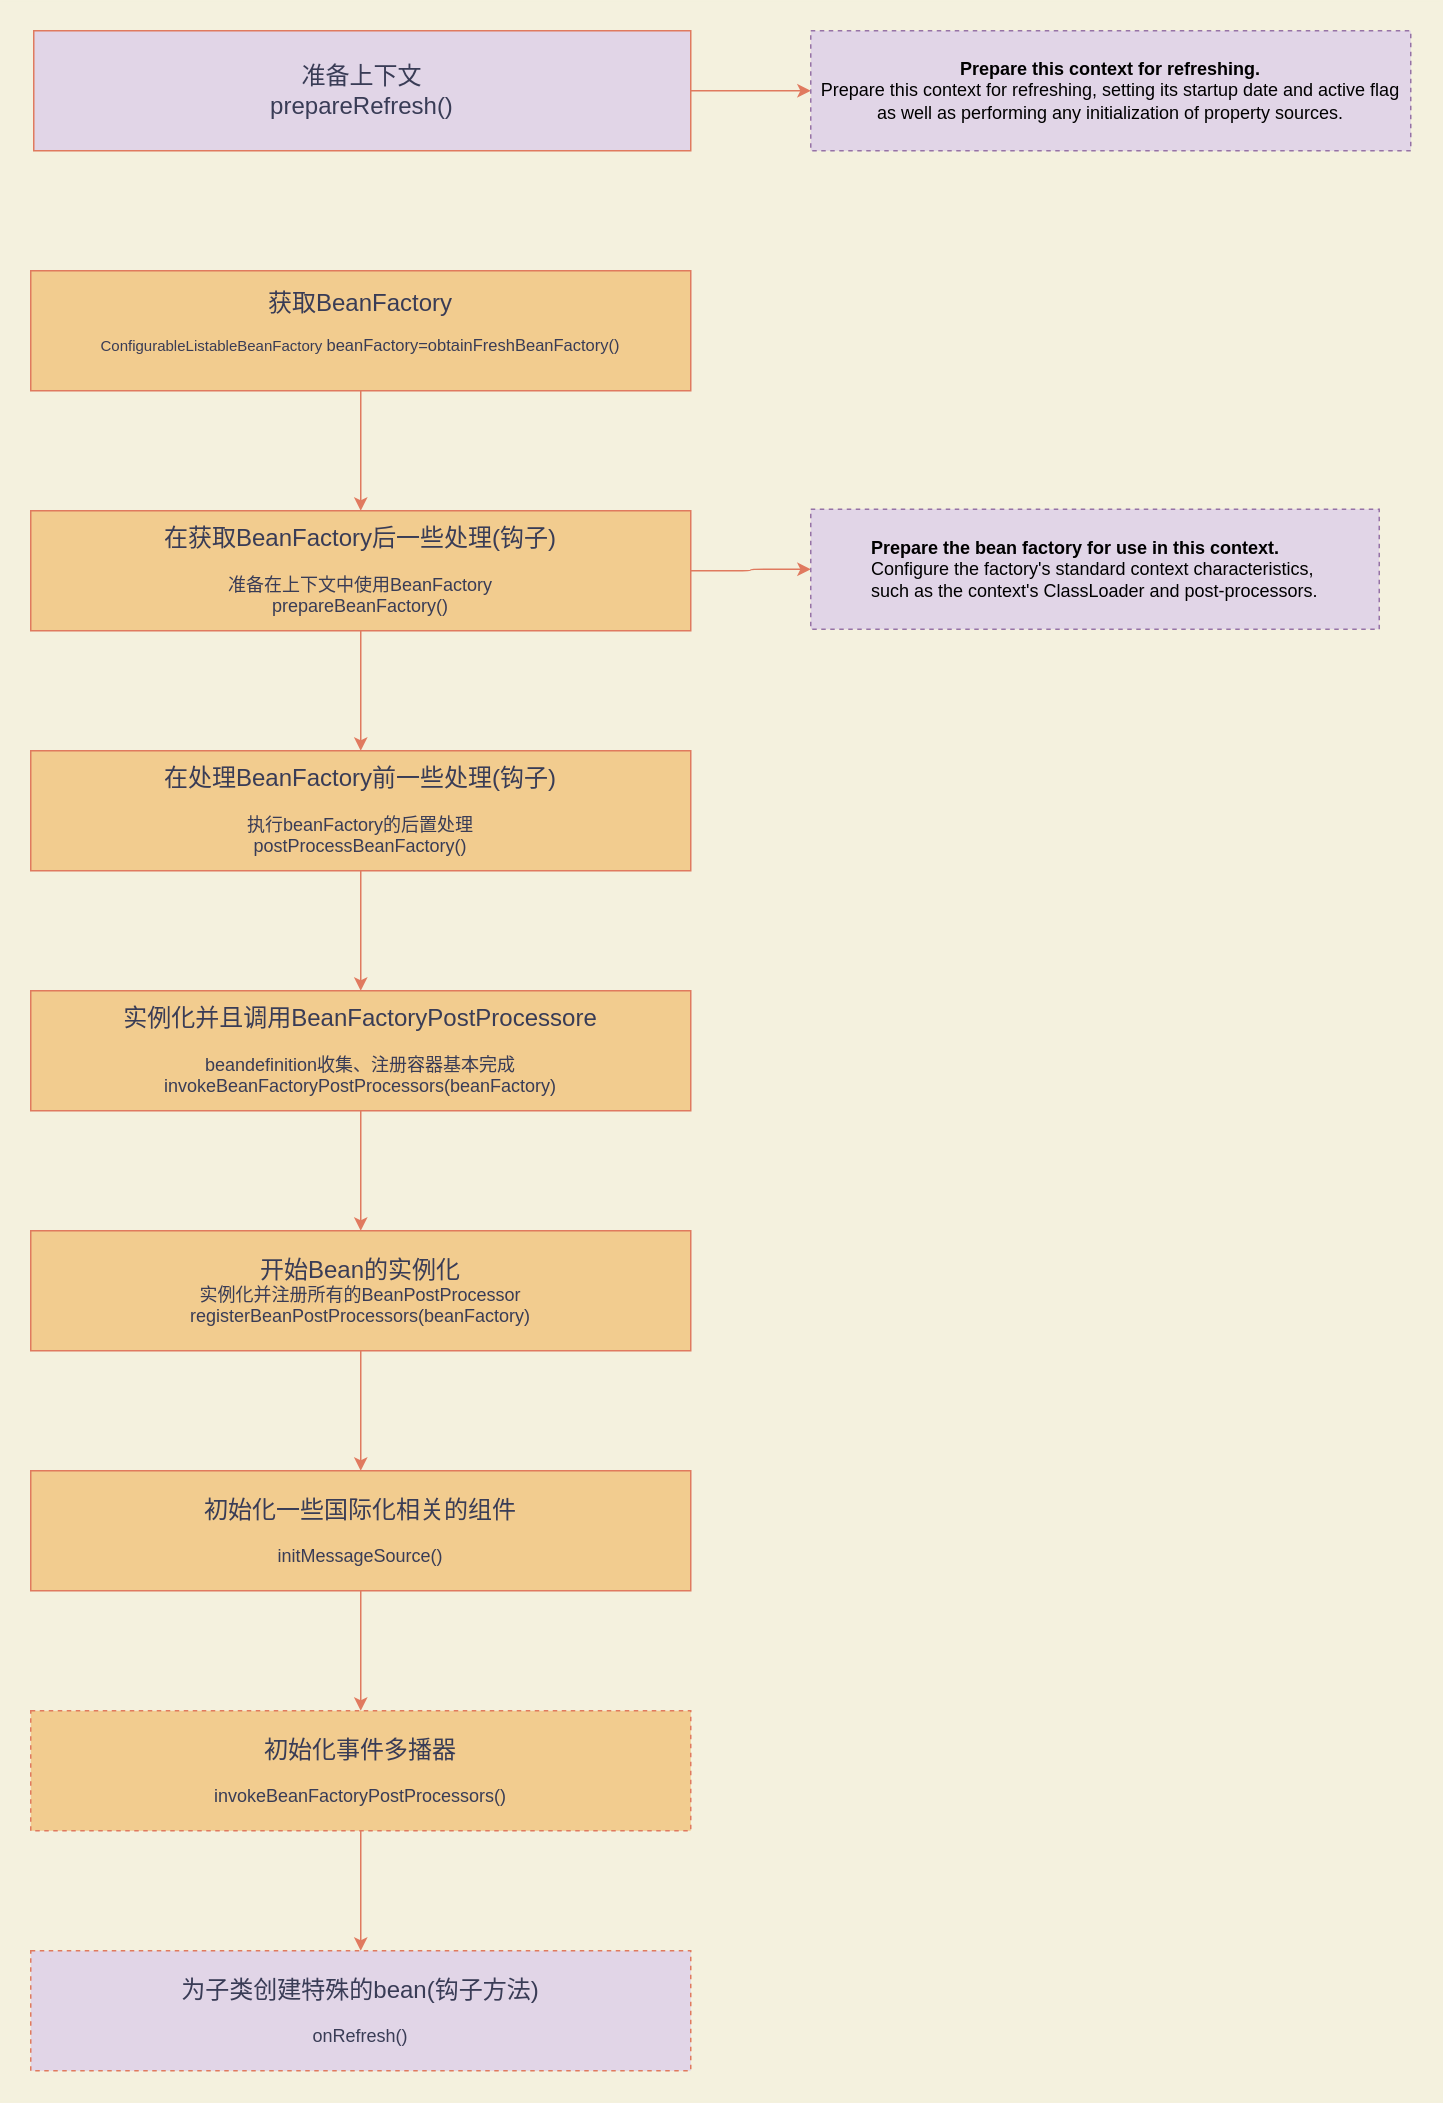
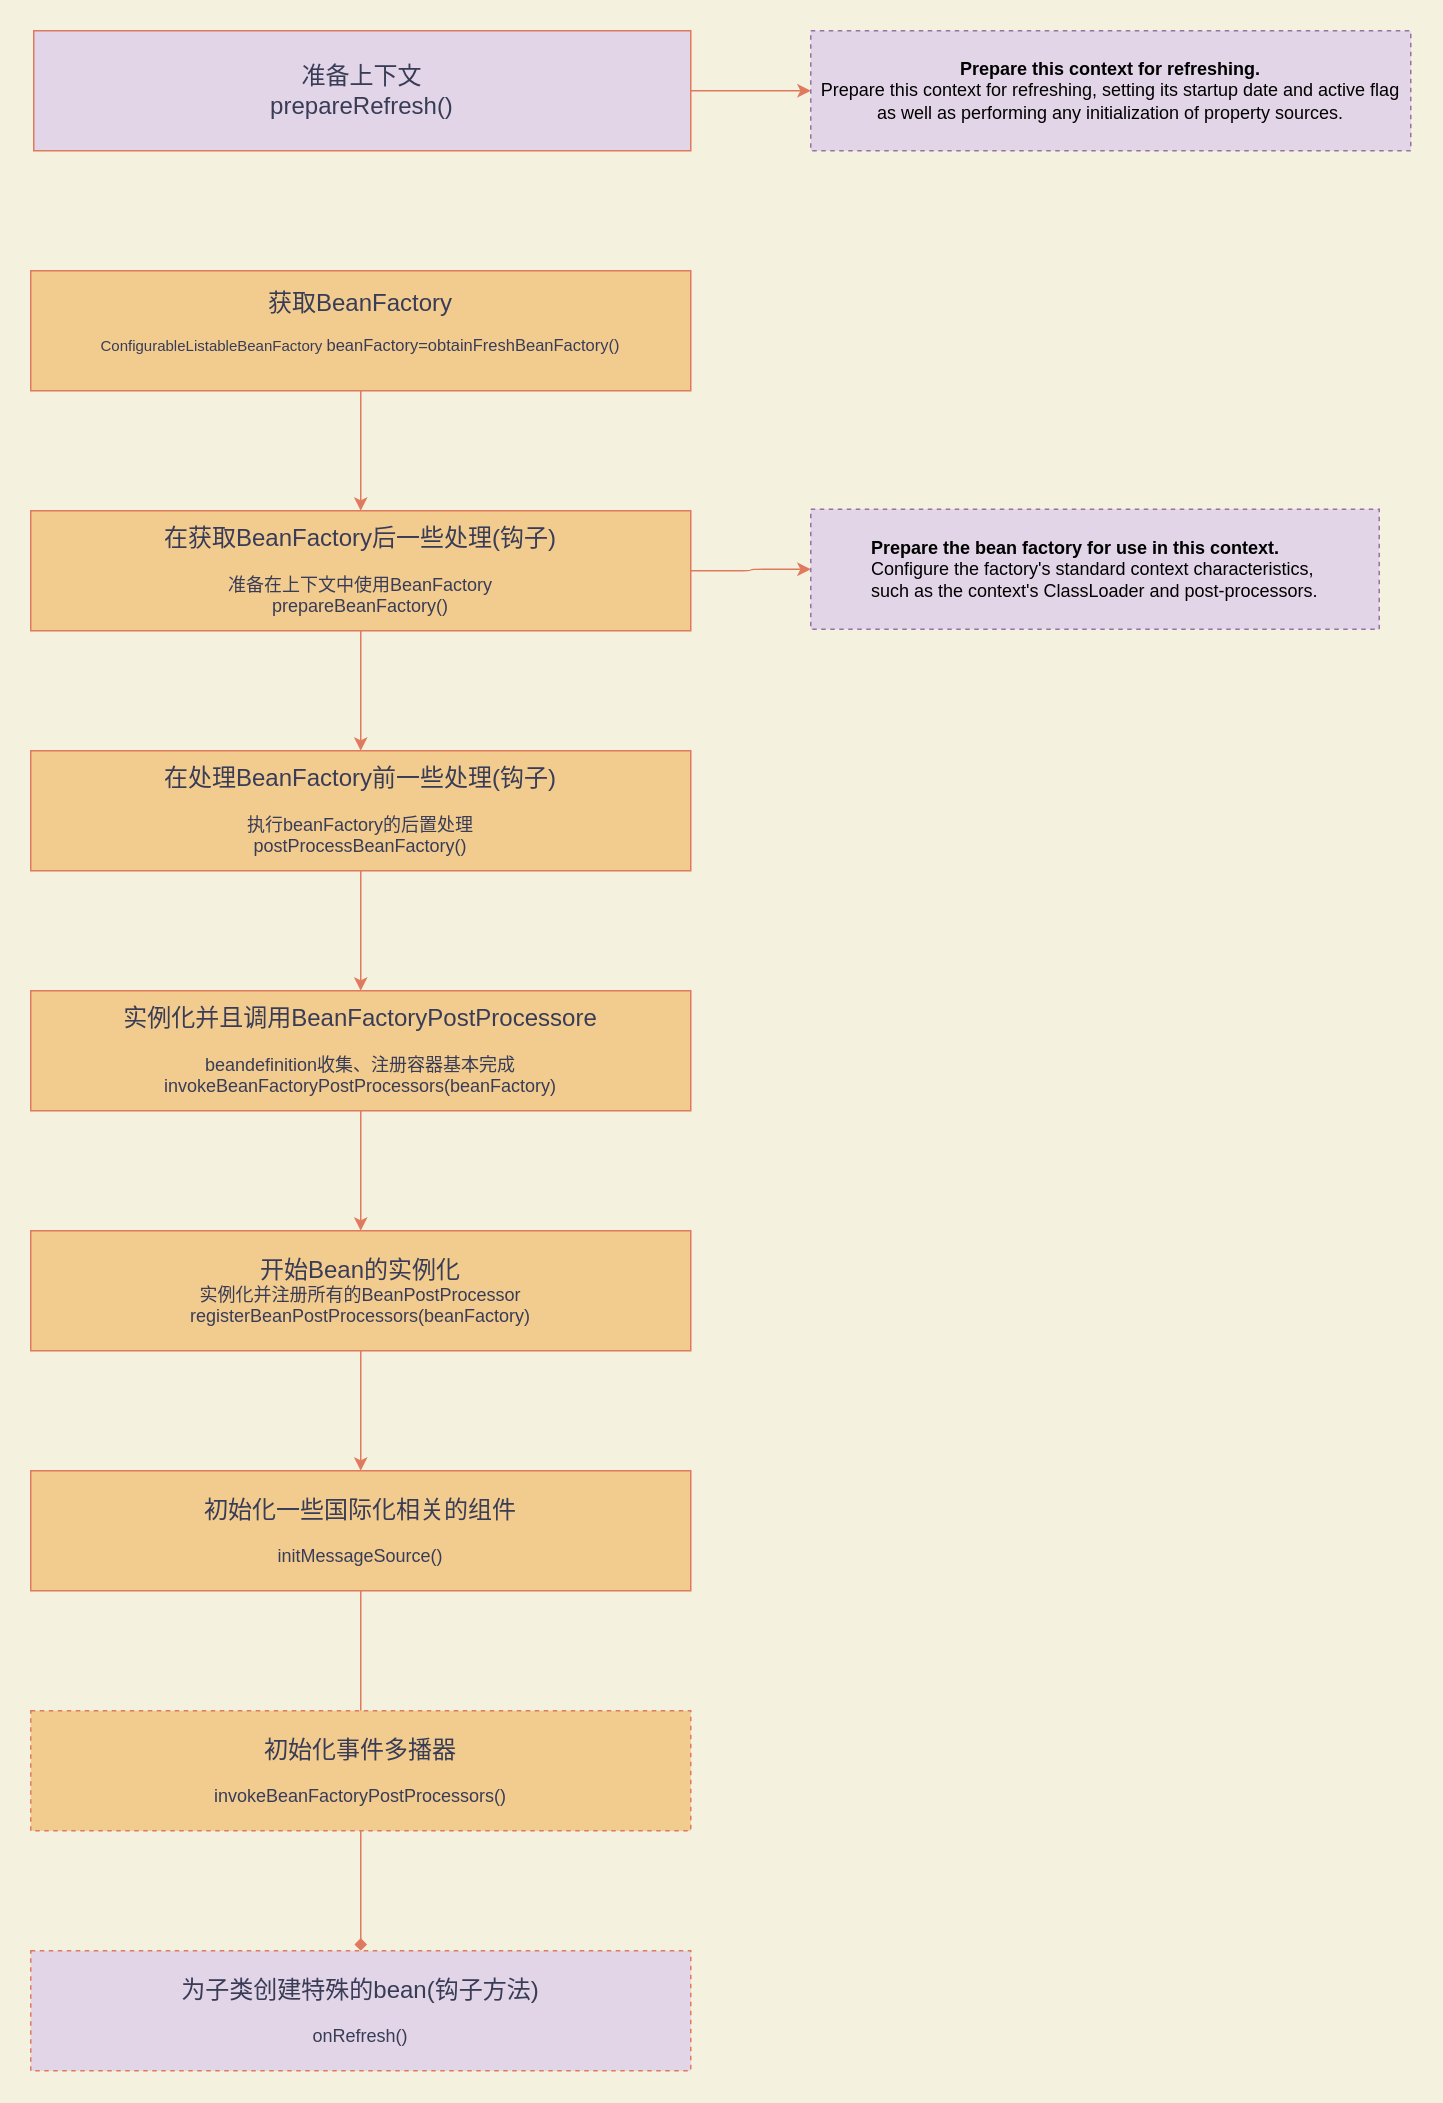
(361, 1699) -> (361, 1703)
(361, 1939) -> (361, 1938)
